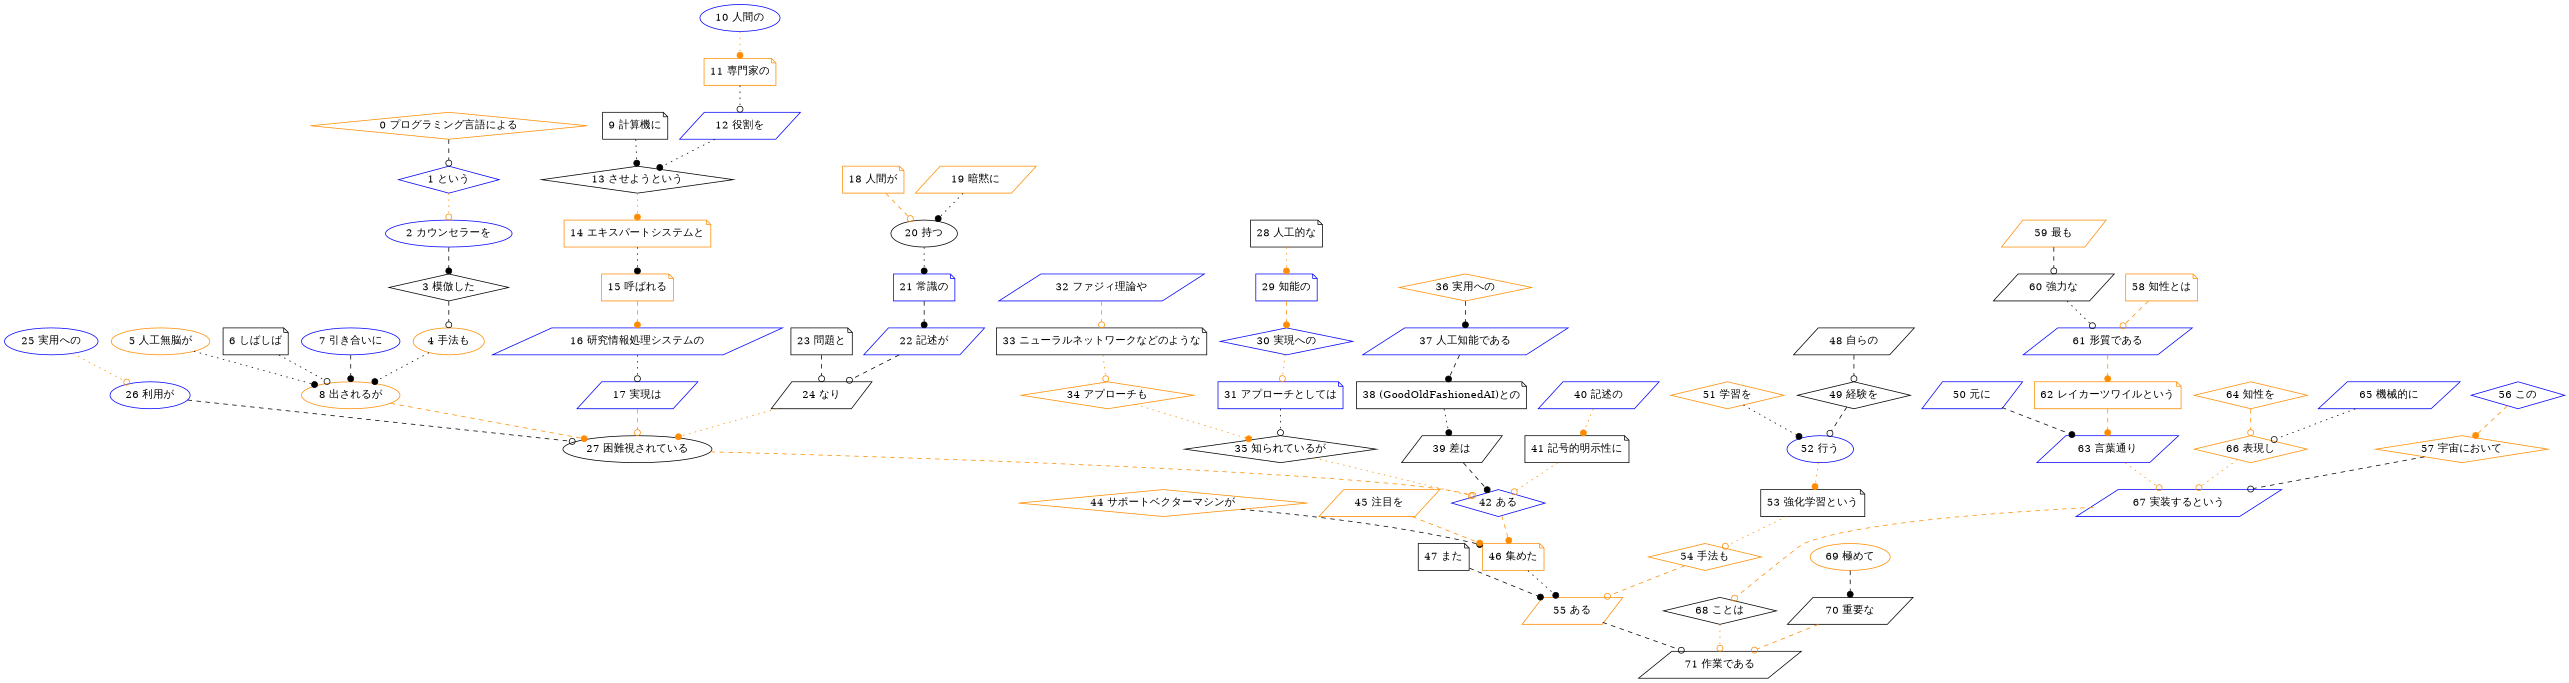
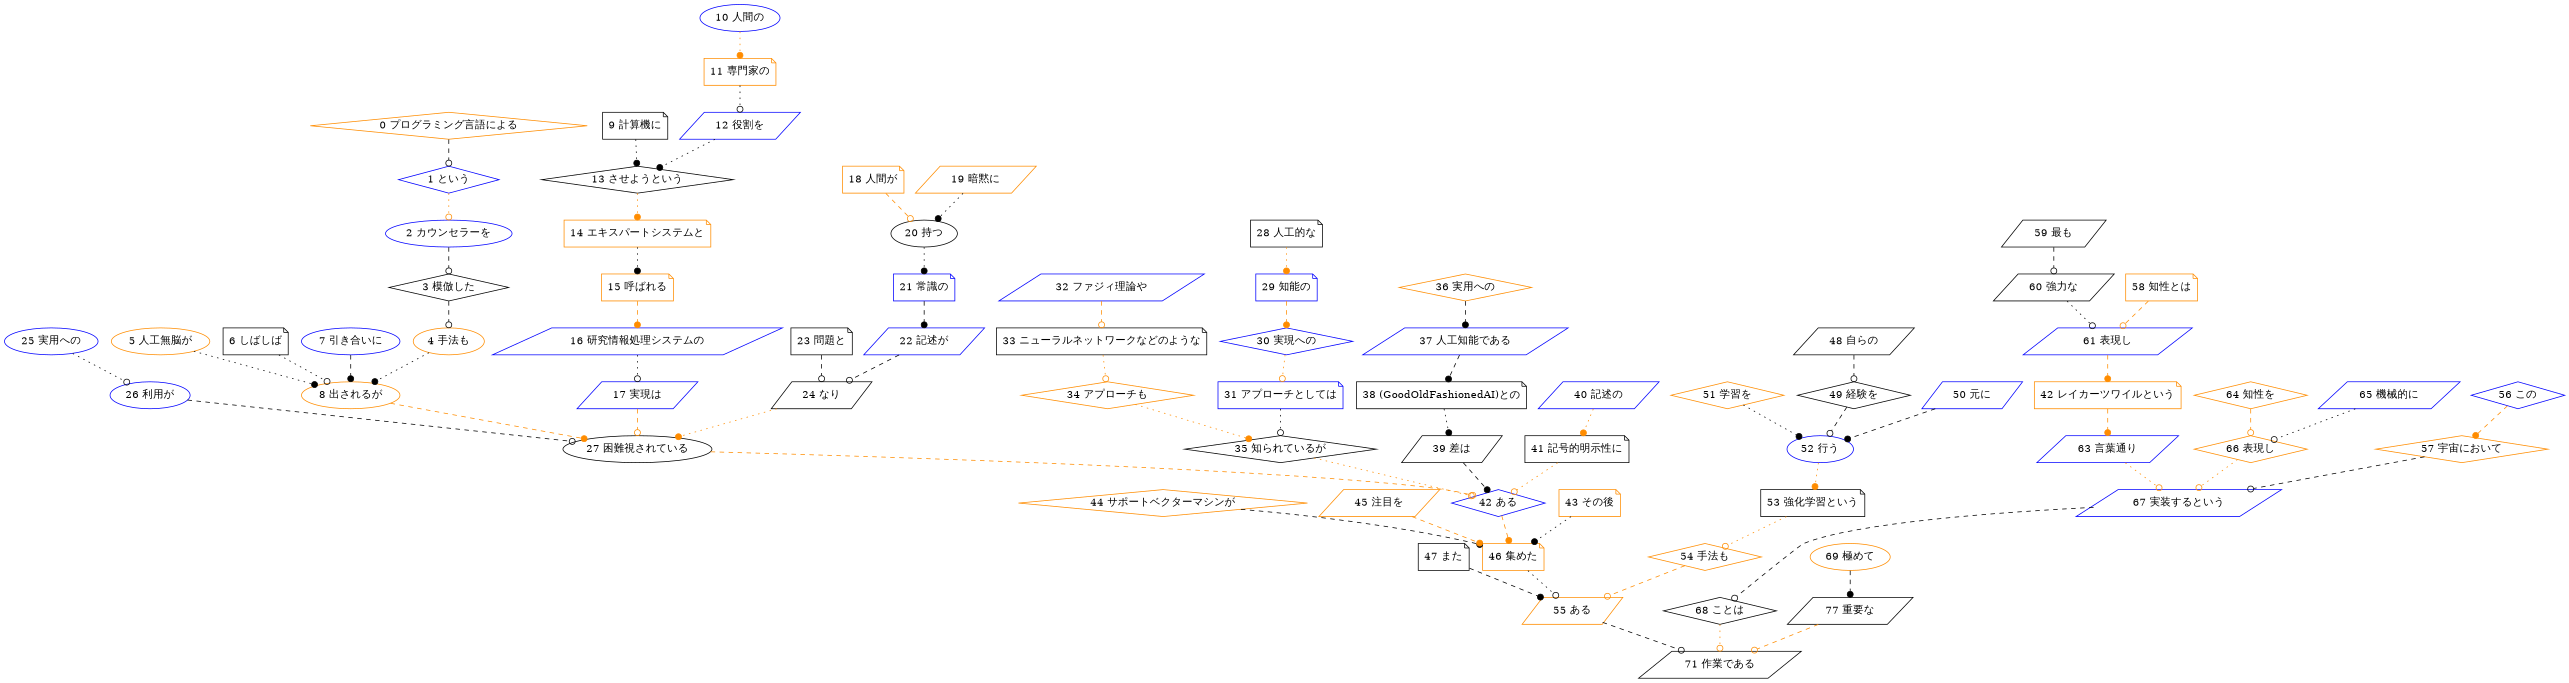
(2054, 234) -> (2054, 234)
(449, 258) -> (449, 258)
(2108, 341) -> (2108, 341)
(98, 367) -> (98, 367)
(2108, 395) -> (2108, 395)
(2036, 421) -> (1893, 423)
none -> (1590, 503)
(1905, 523) -> (1905, 523)
(1541, 582) -> (1541, 582)
(1850, 611) -> (1850, 611)
